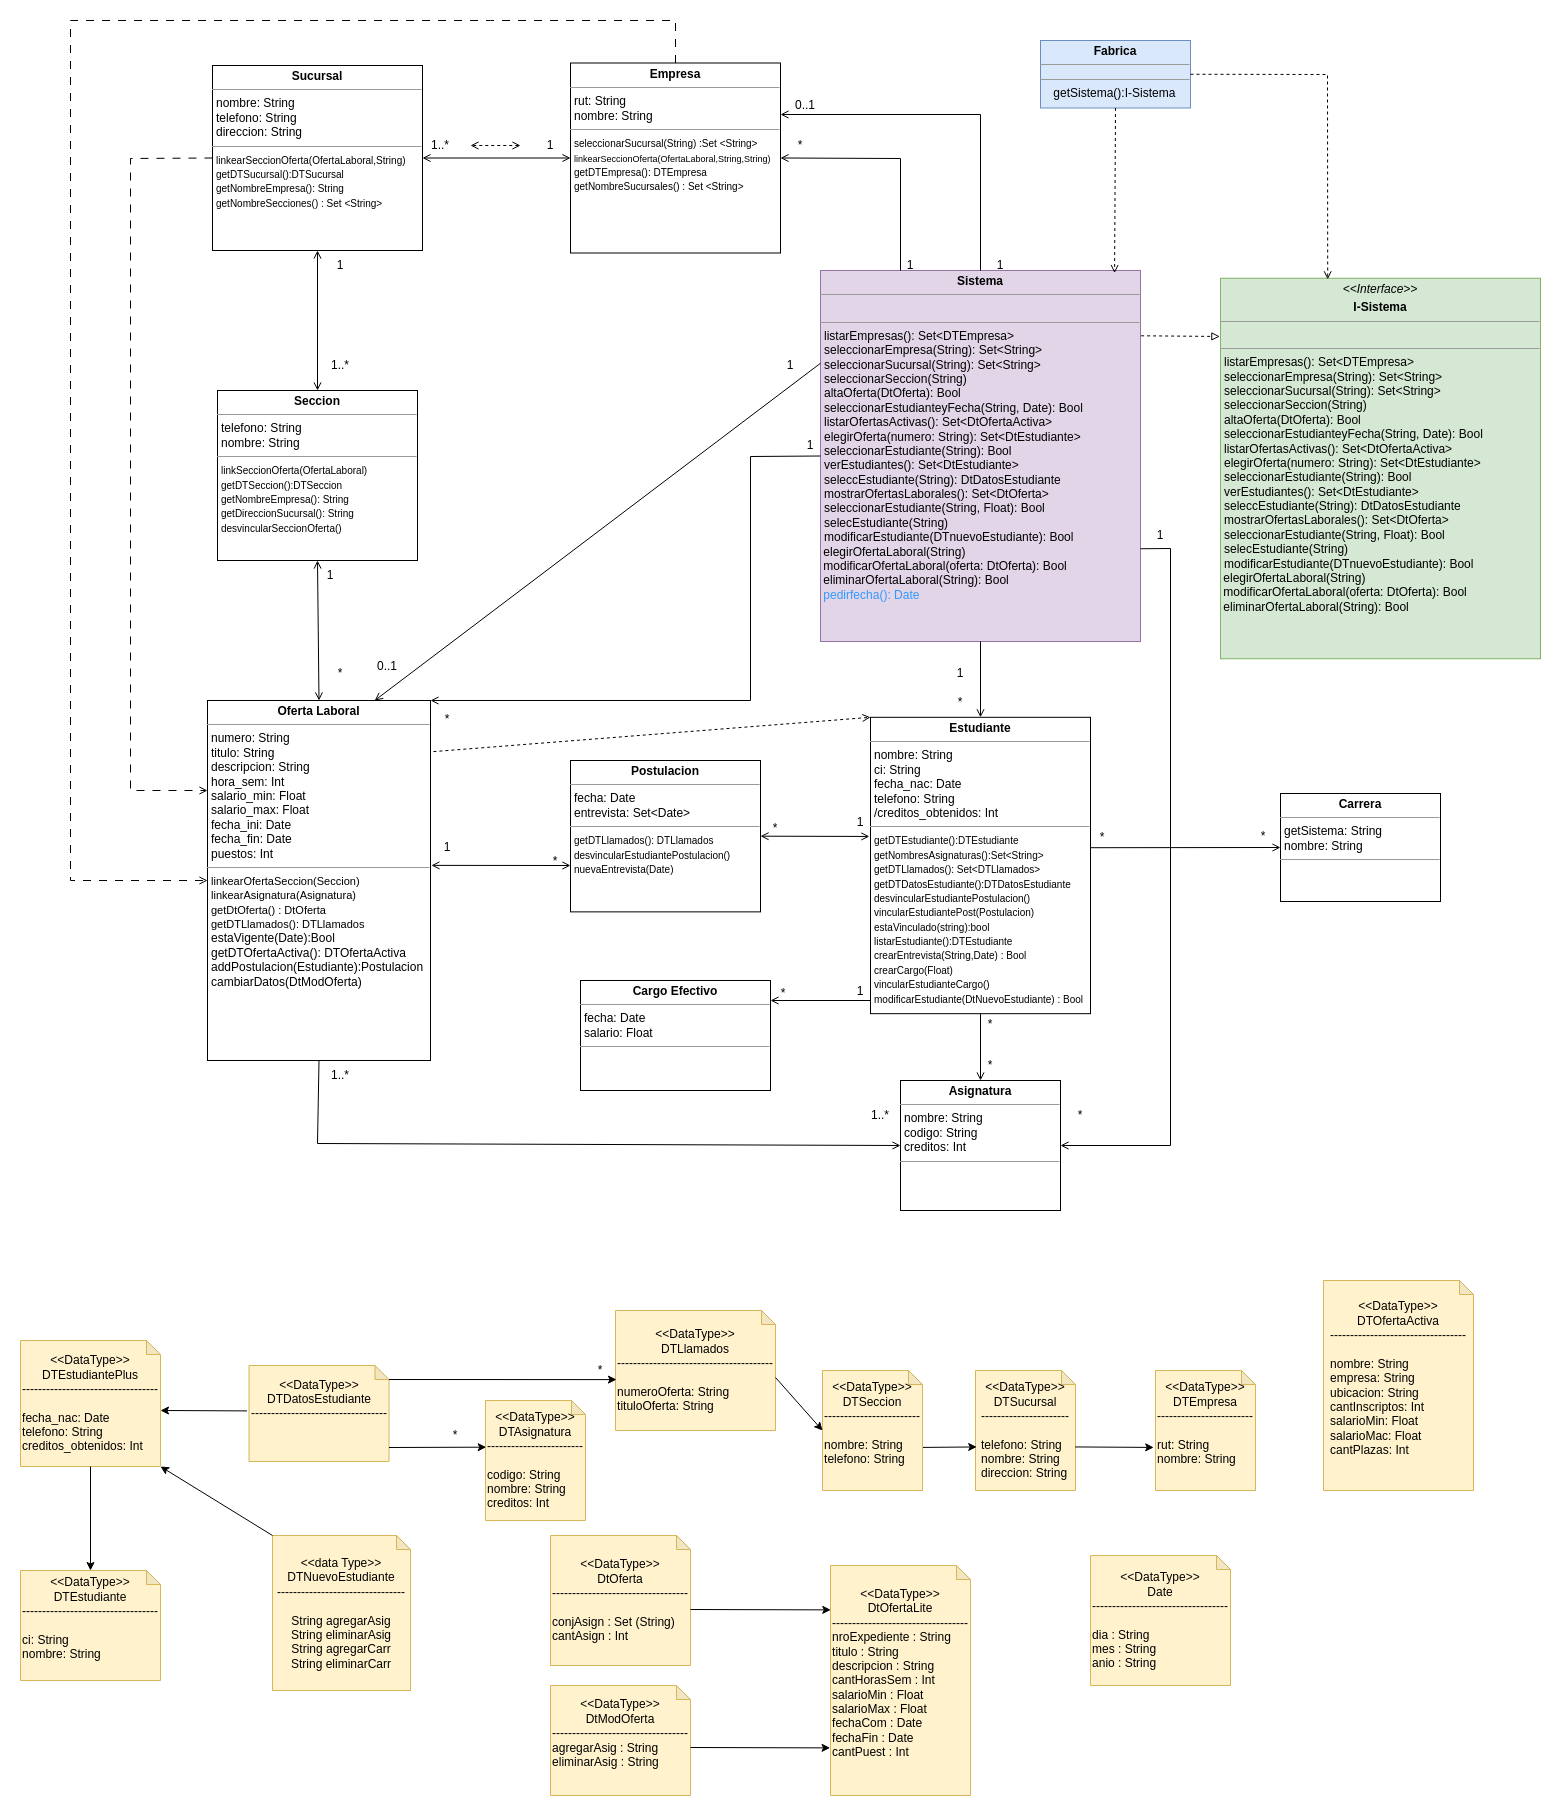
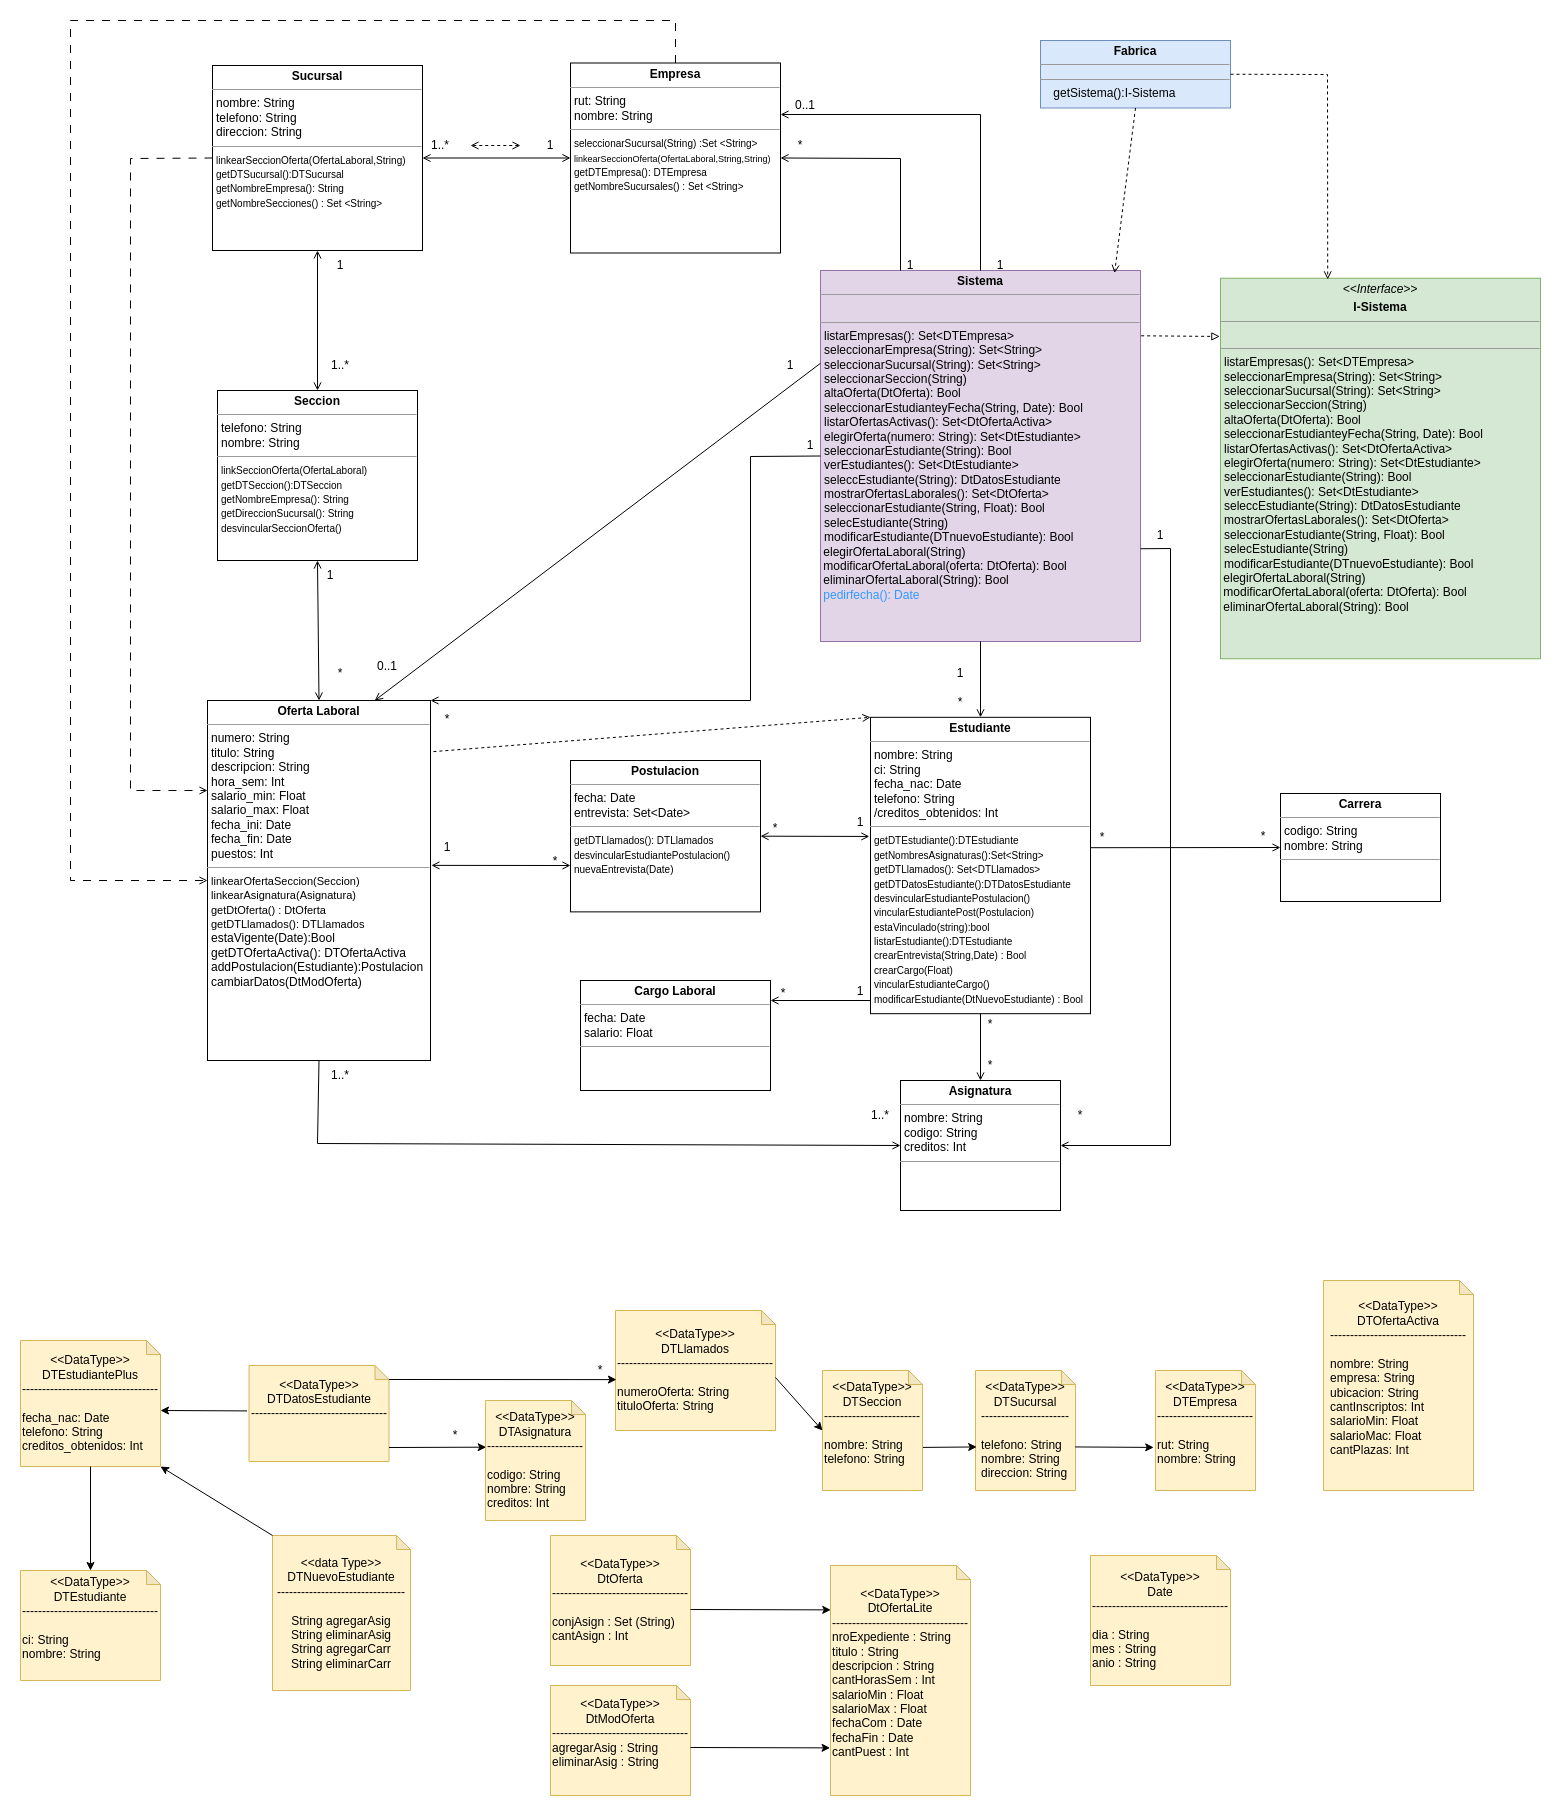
(1116, 74) -> (1136, 74)
(1335, 815) -> (1323, 815)
(624, 1002) -> (621, 1002)
